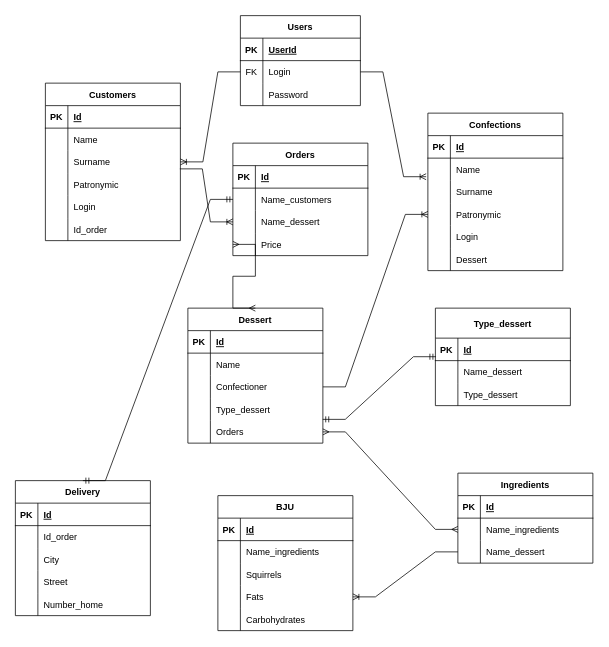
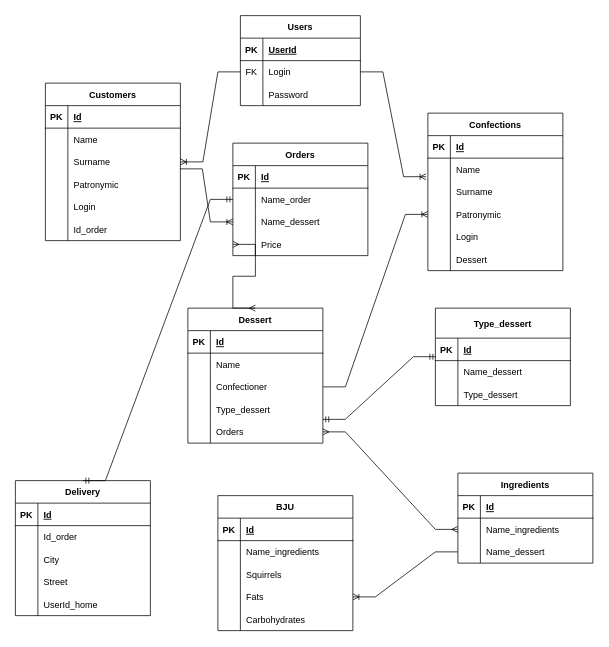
(296, 200) -> (286, 200)
(71, 605) -> (71, 605)
